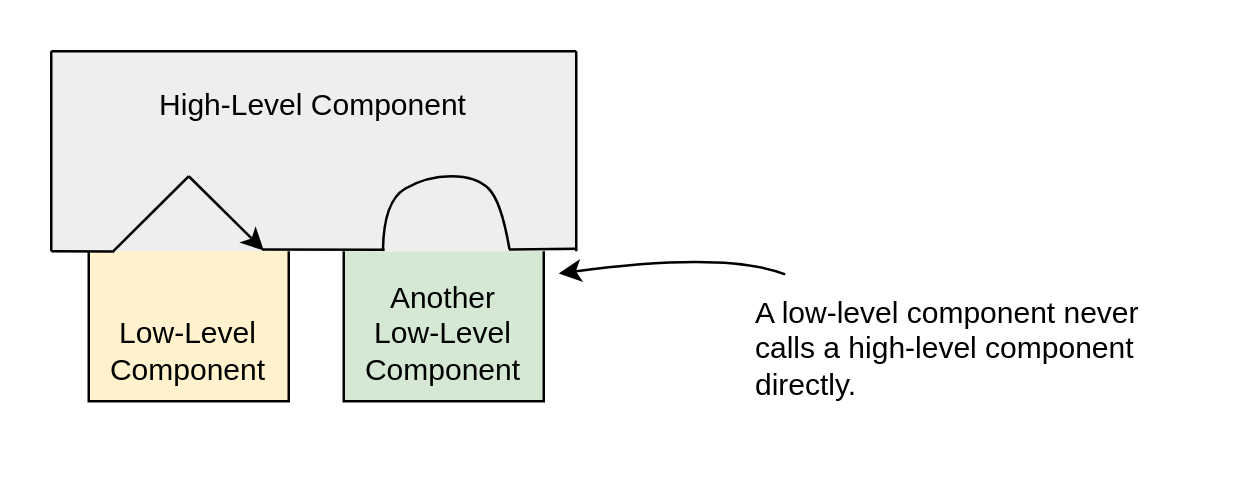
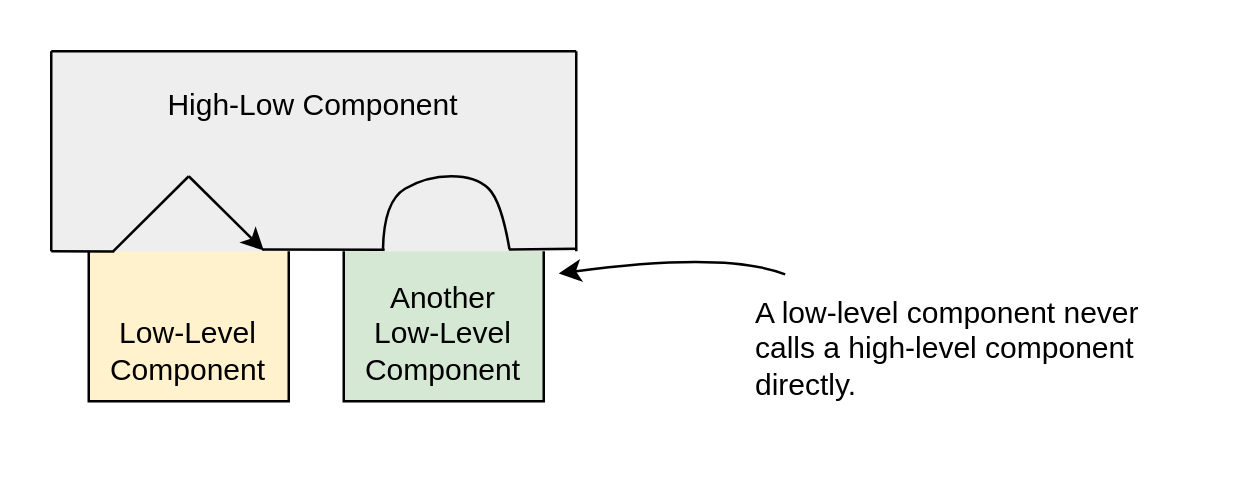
(314, 107) -> (314, 107)
